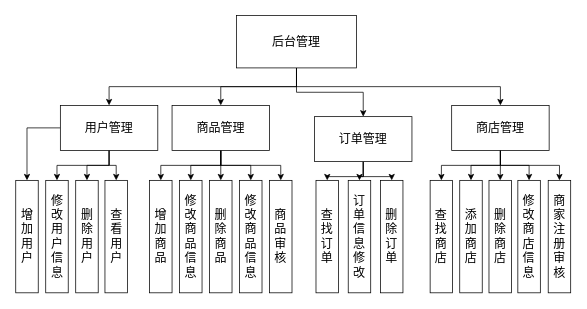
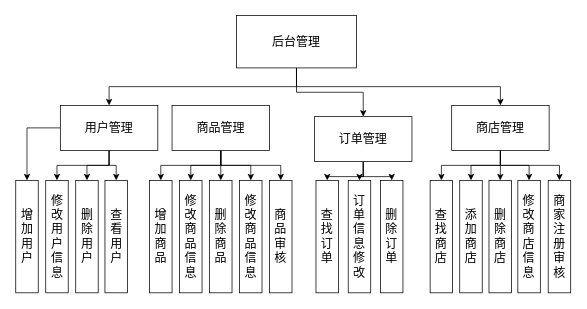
(221, 94) -> none
